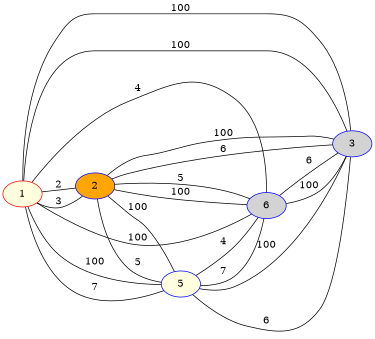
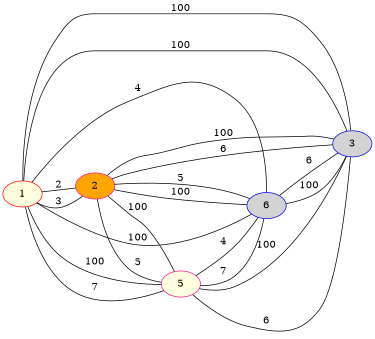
(95, 186) -> (95, 186)
(181, 284) -> (181, 284)
